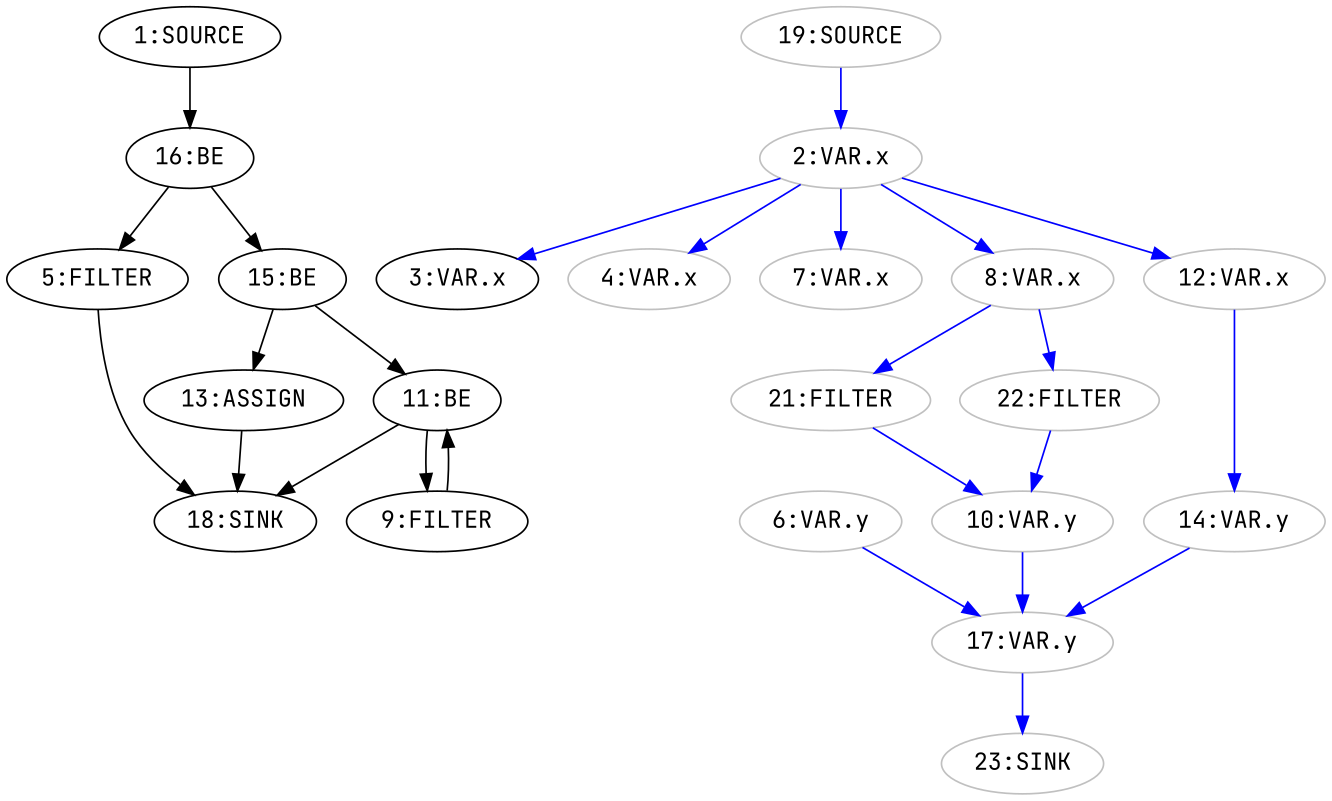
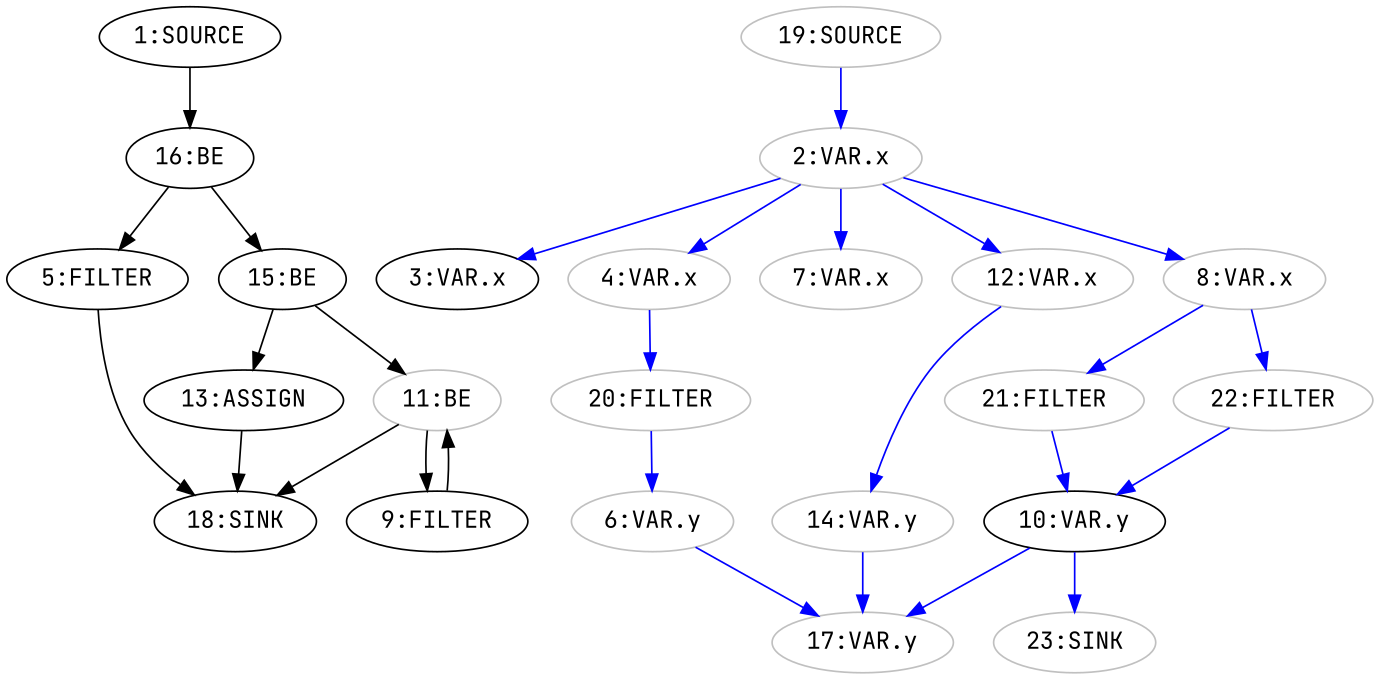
(437, 400) -> (437, 400)
none -> (651, 400)
(1023, 521) -> (1075, 521)
(1023, 695) -> (1075, 574)
